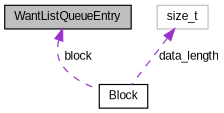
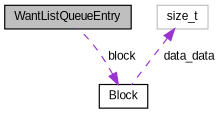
(187, 57) -> (187, 57)
(68, 72) -> (97, 50)
